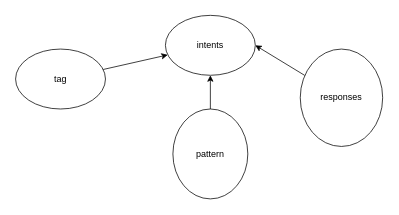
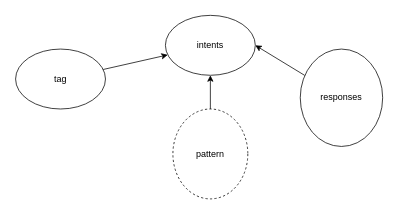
(210, 154) -> (210, 154)
